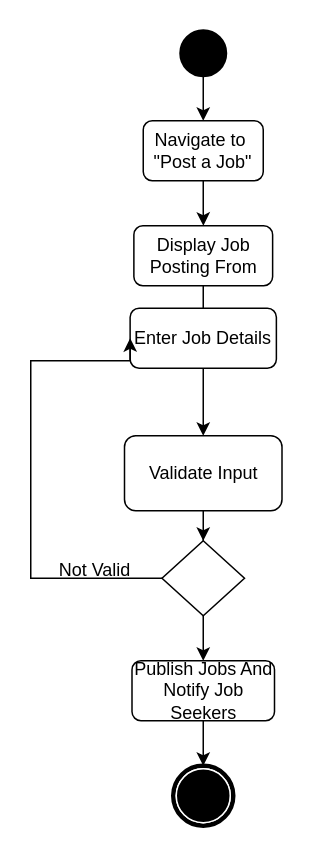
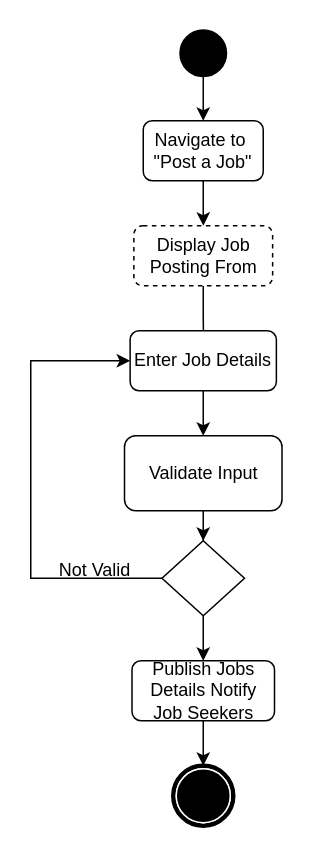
(203, 256) -> (203, 256)
(203, 338) -> (203, 361)
(204, 691) -> (204, 691)
